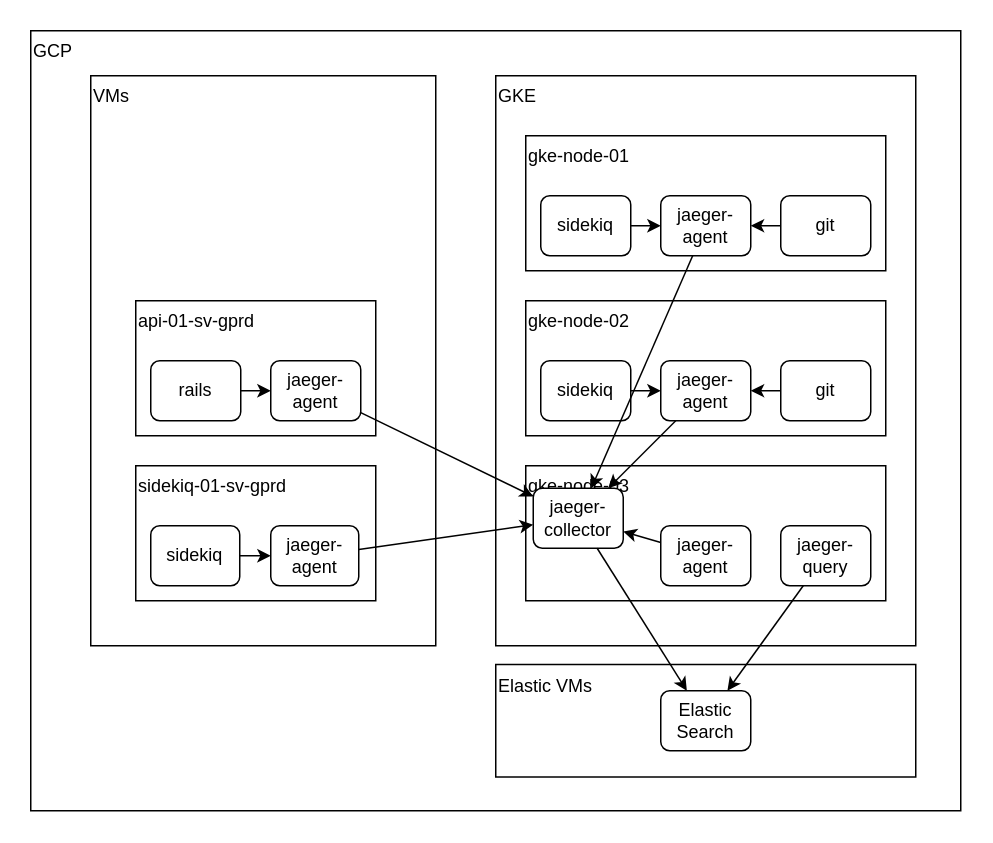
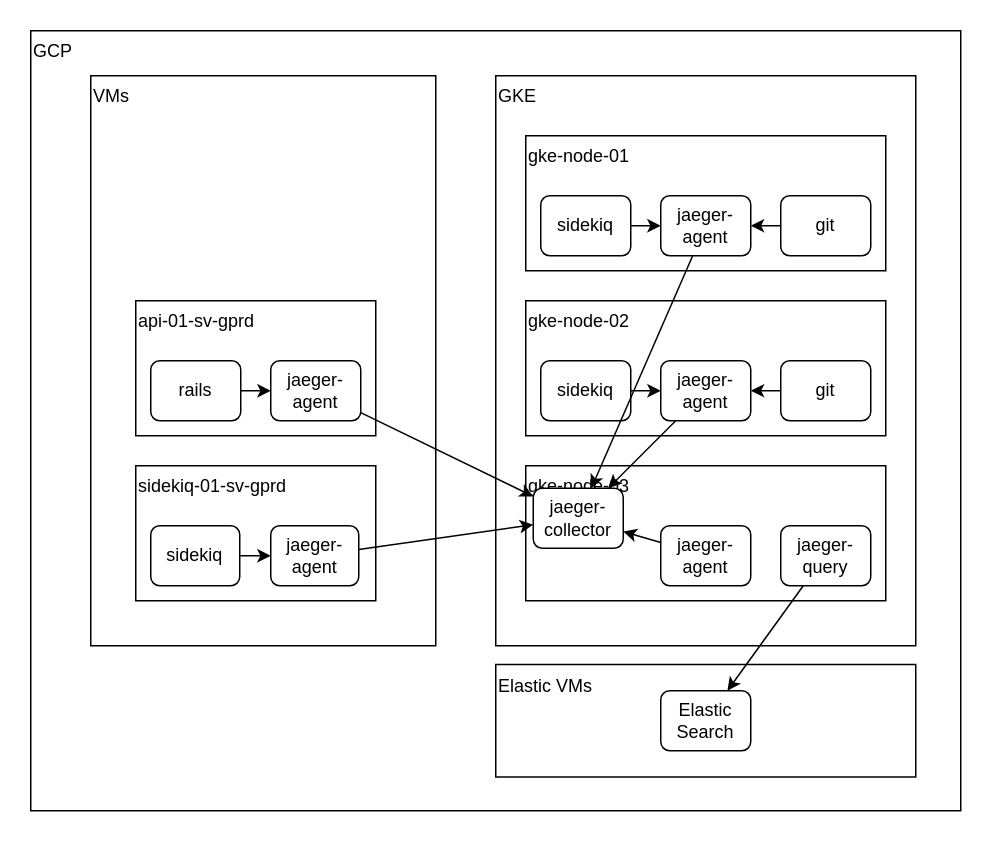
(639, 615) -> none
